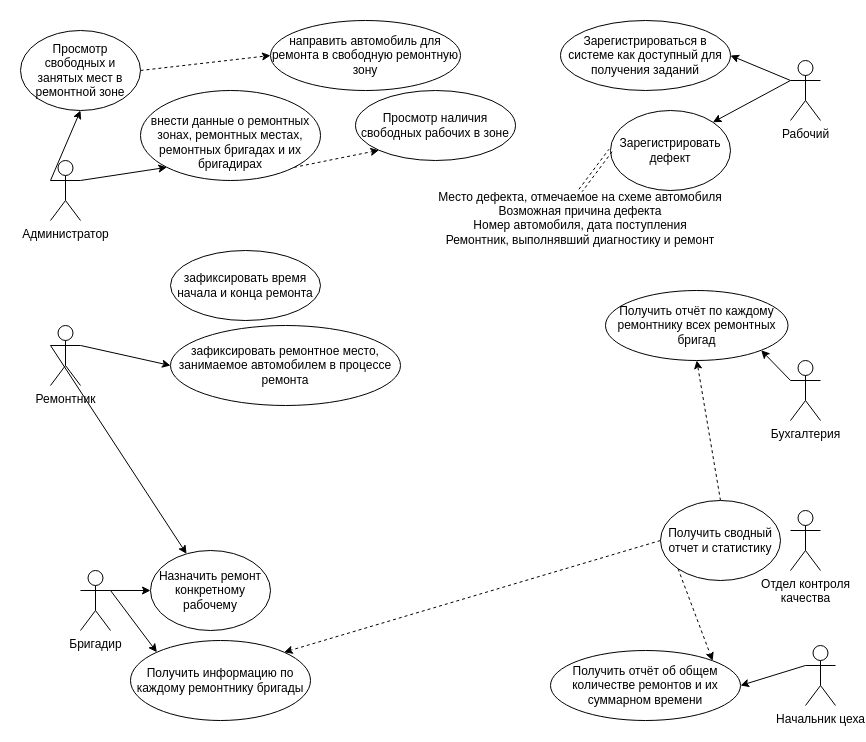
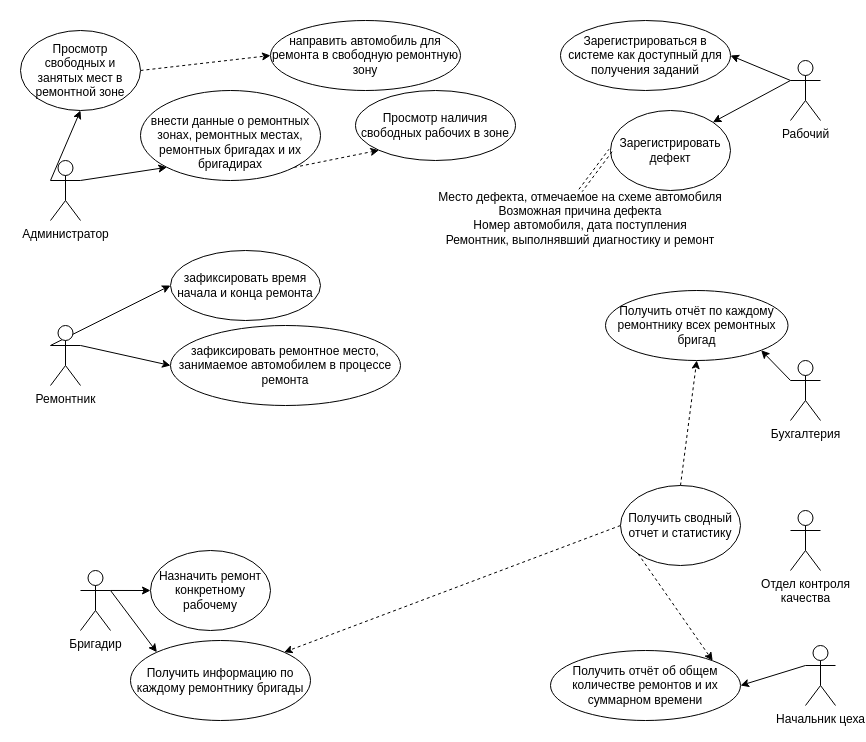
(117, 448) -> (118, 312)
(721, 541) -> (681, 526)
